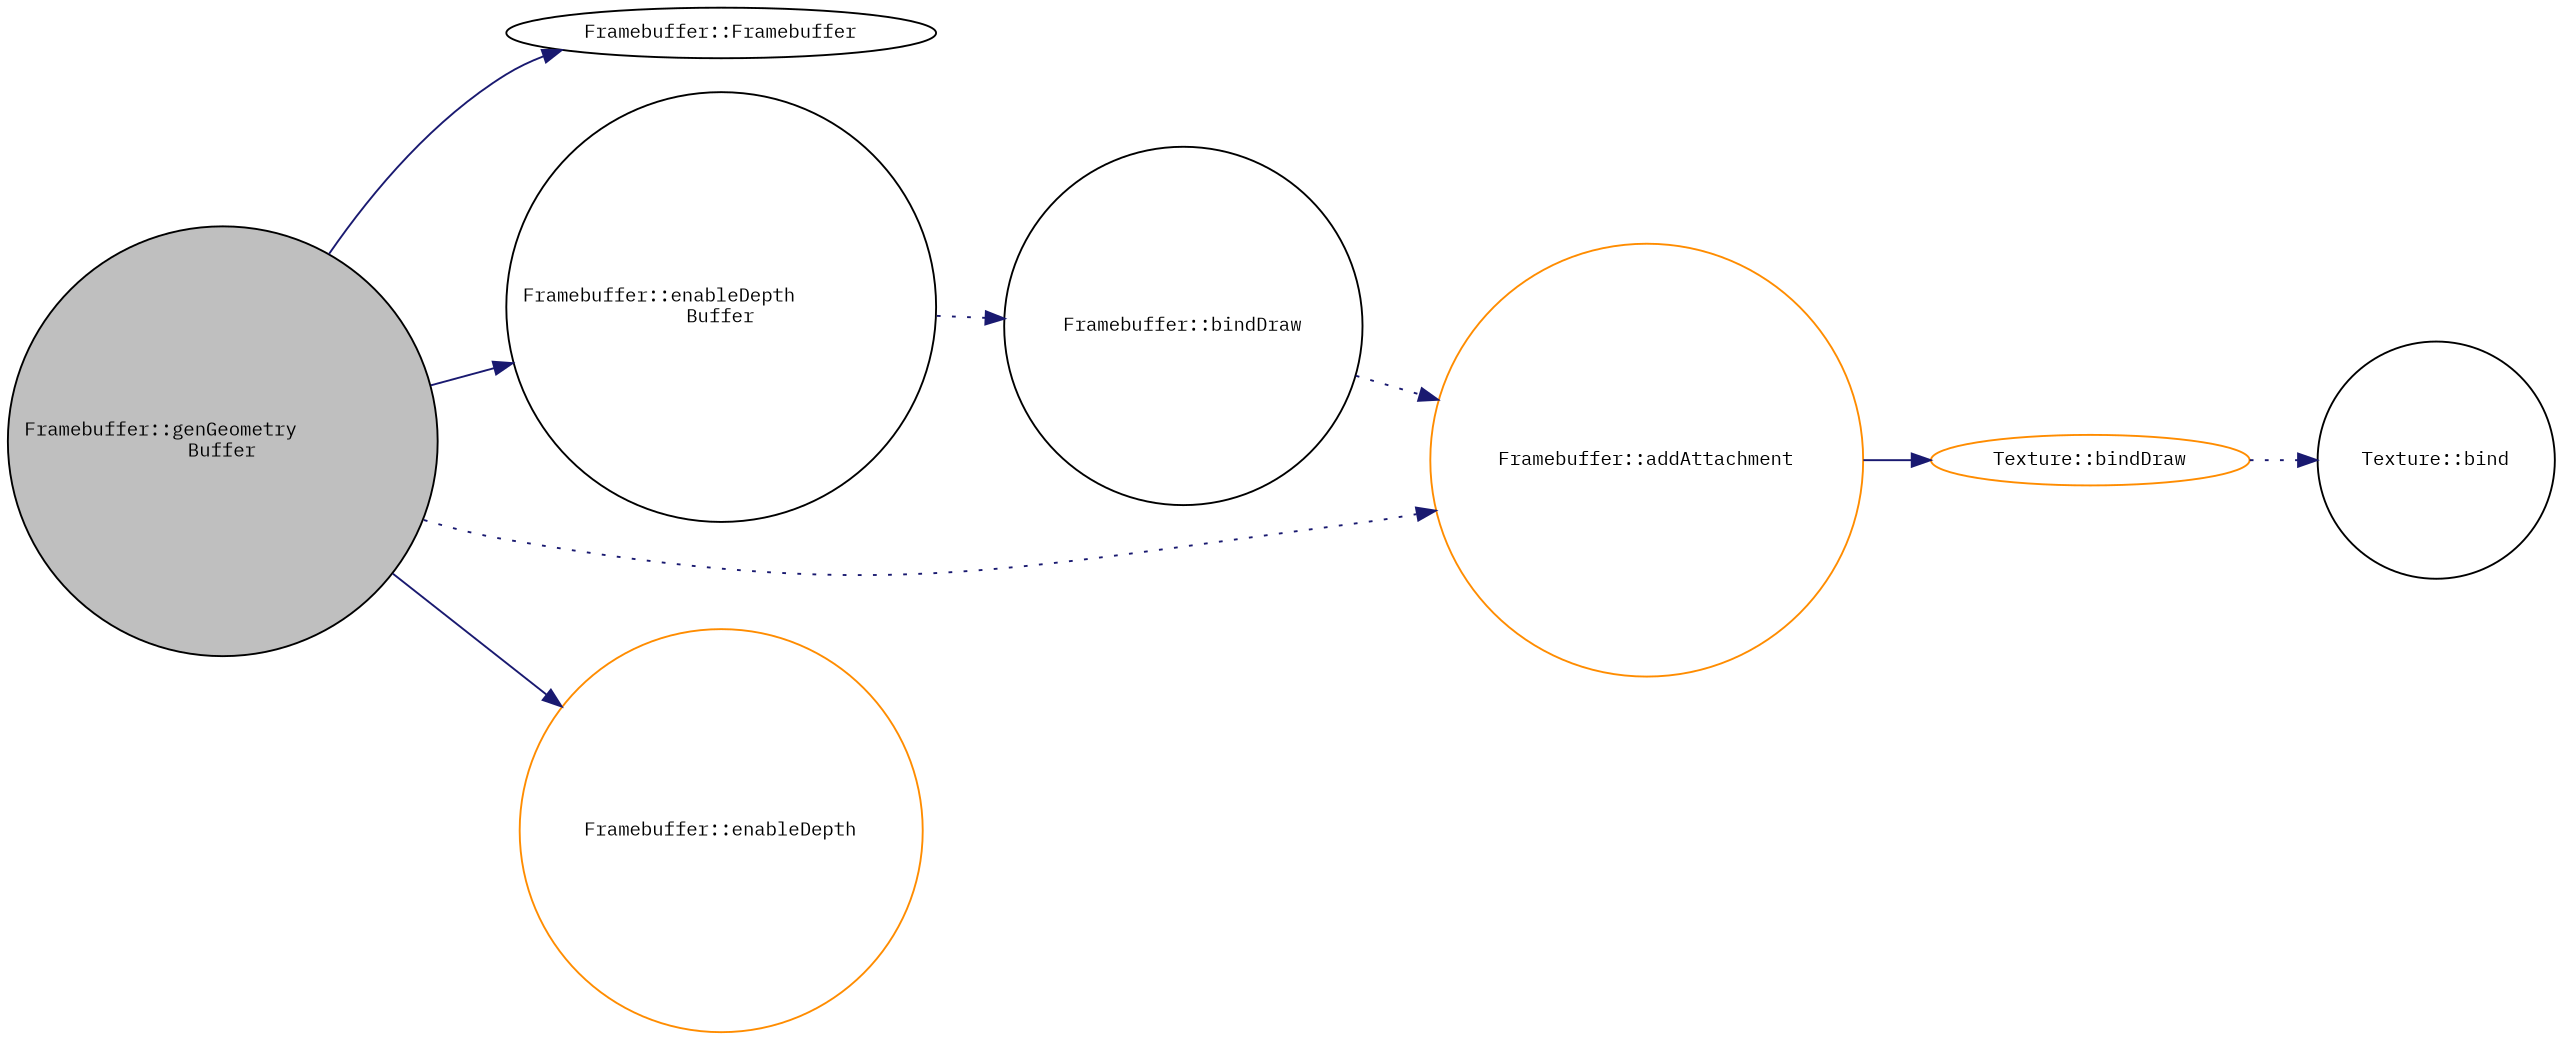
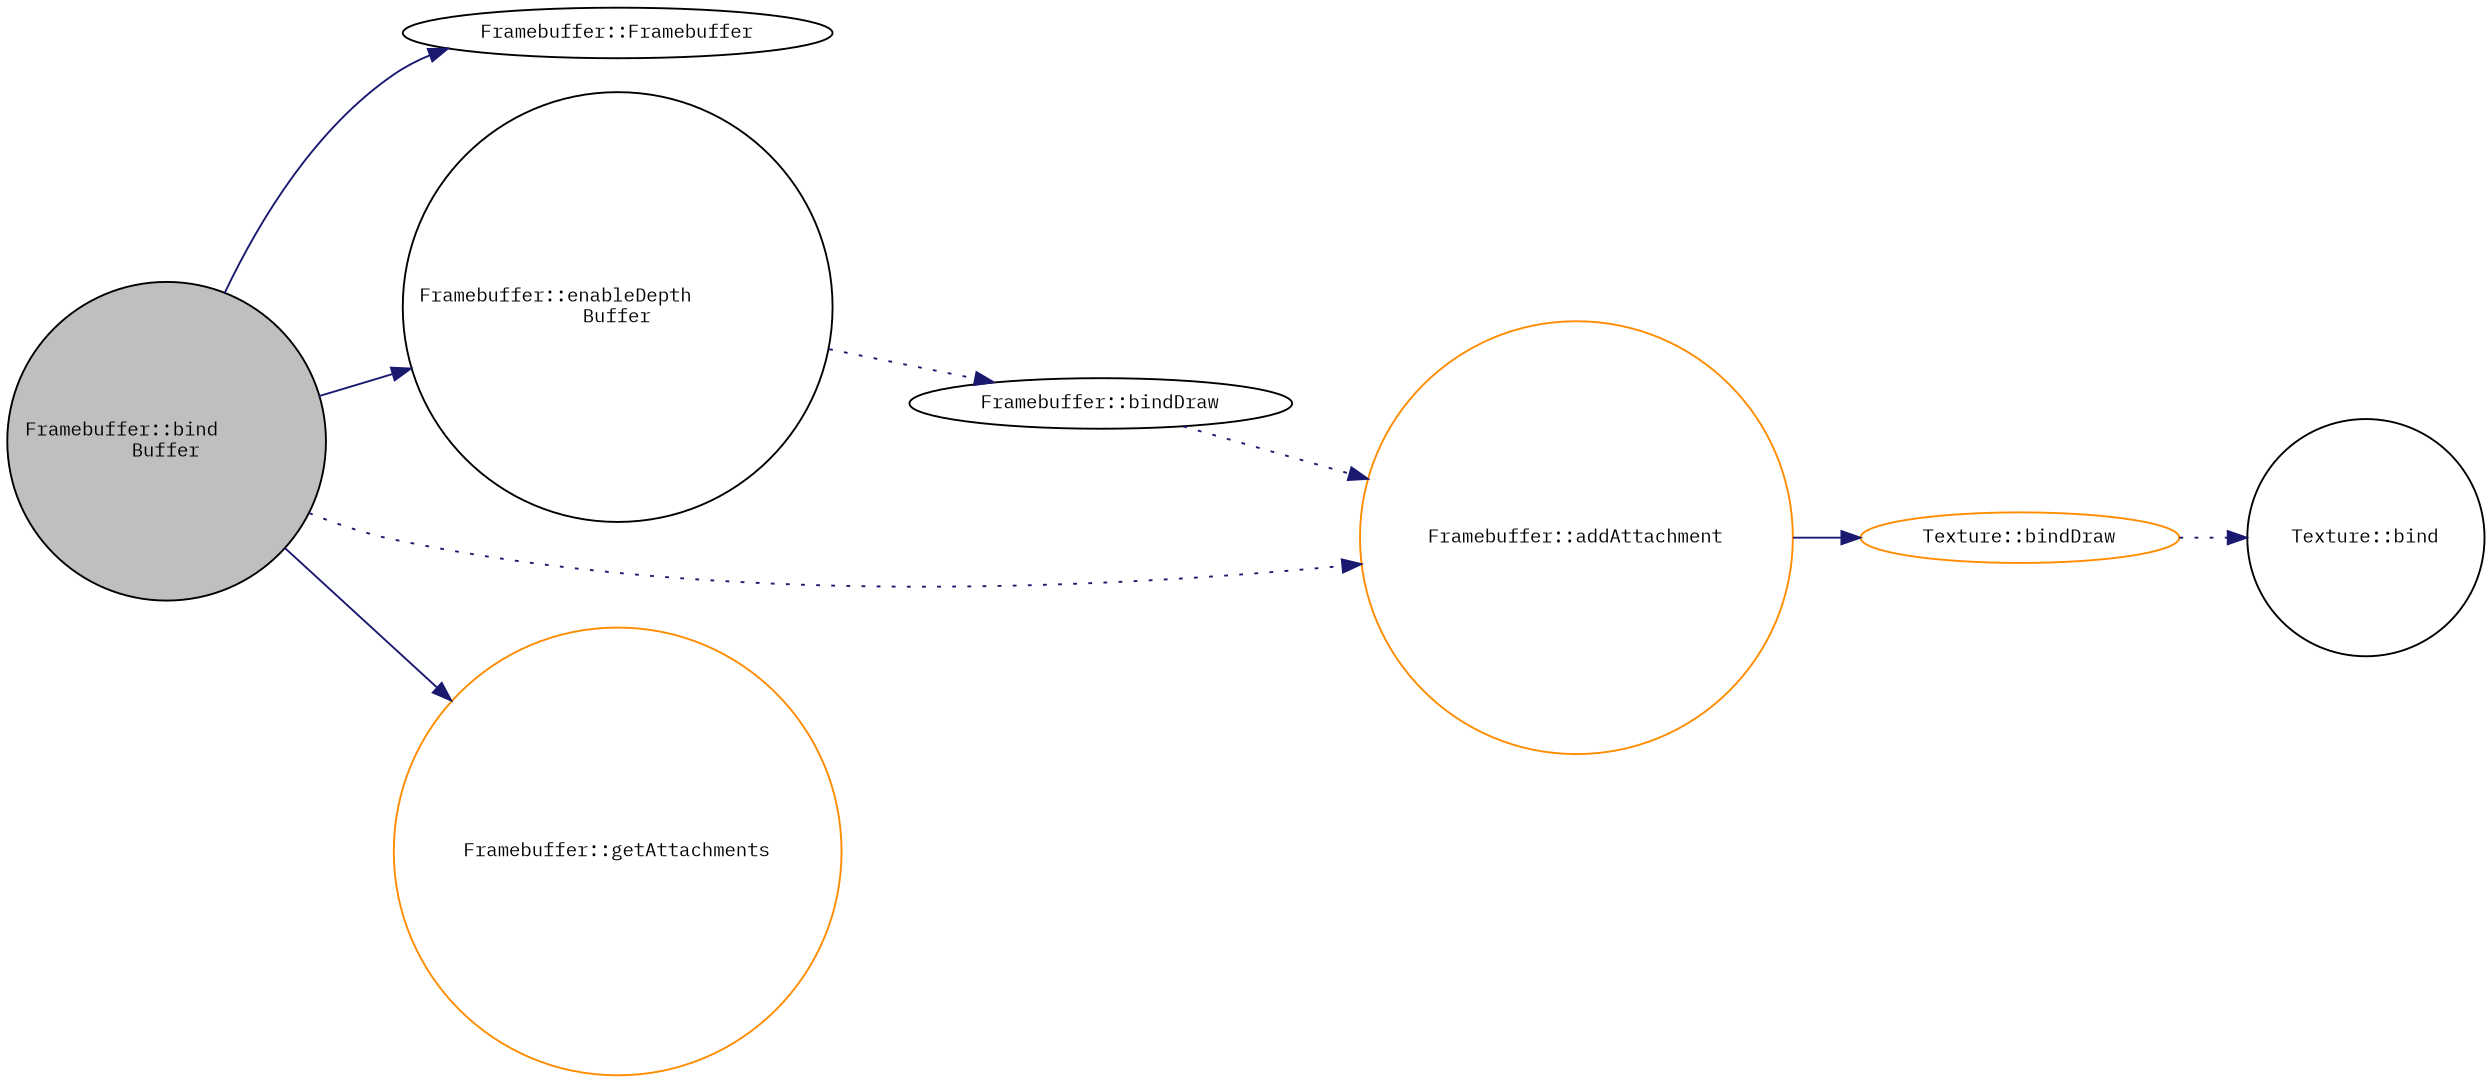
(1183, 326) -> (1101, 403)
(223, 441) -> (167, 441)
(721, 831) -> (618, 851)
